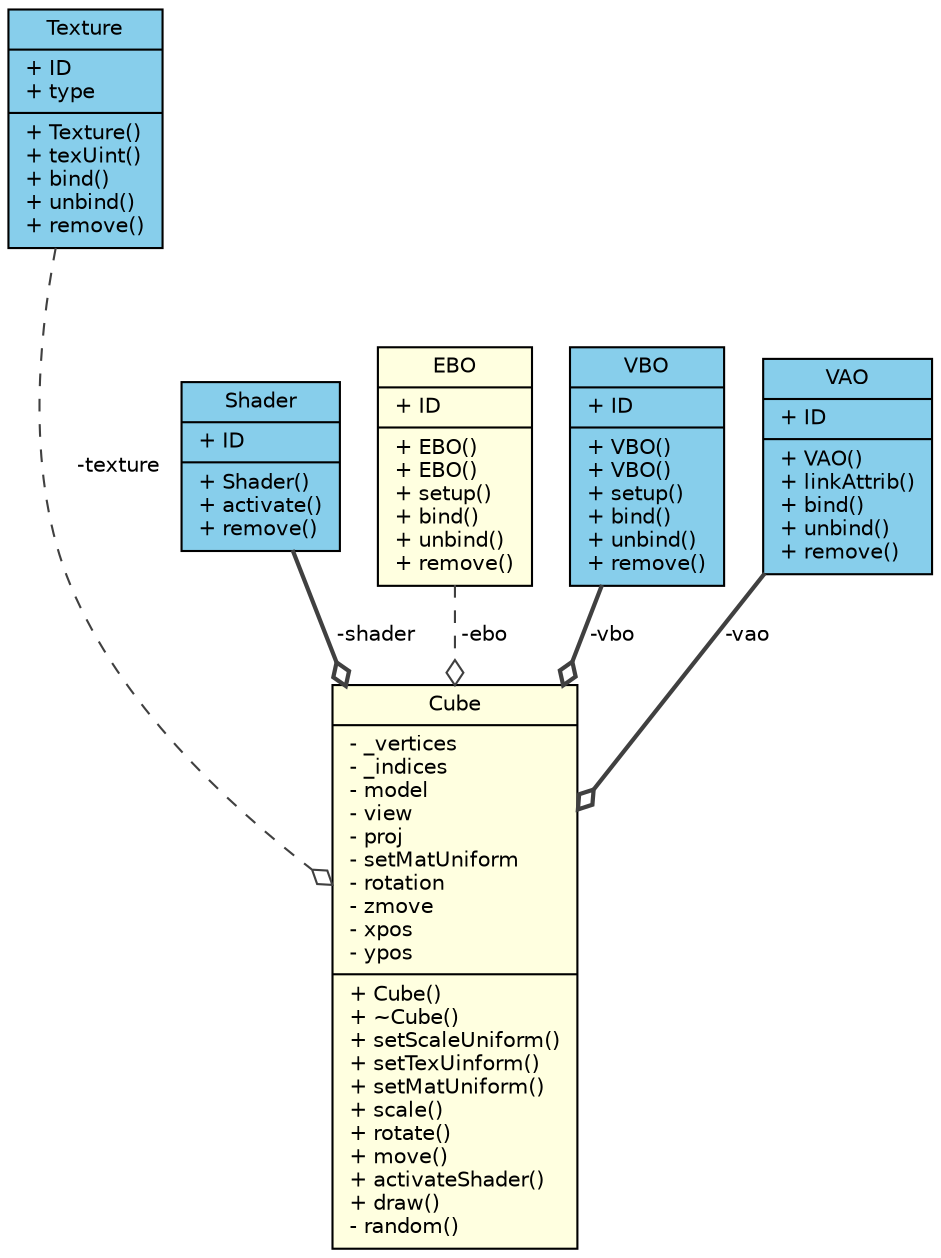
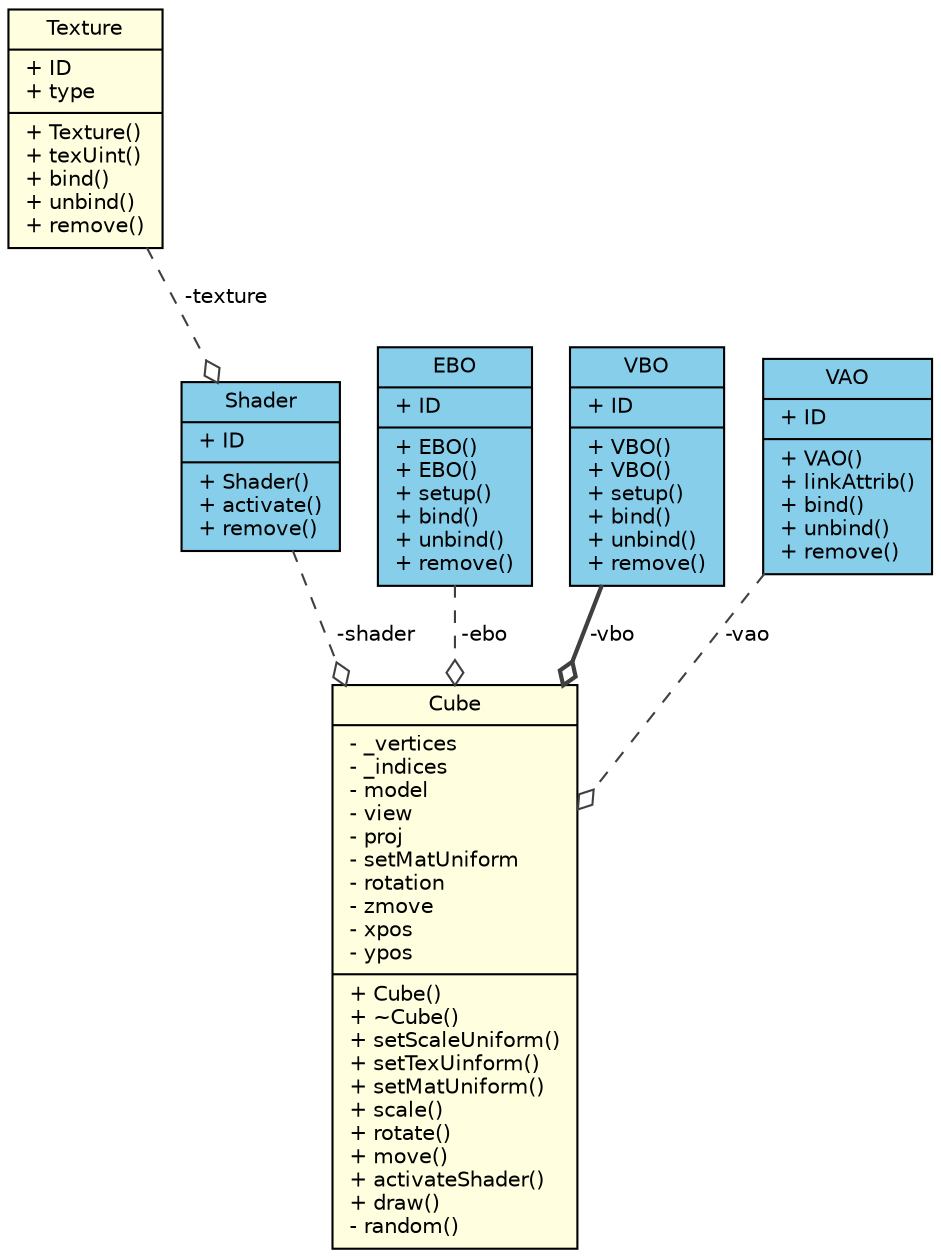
(86, 129) -> (86, 129)
(455, 467) -> (455, 467)
(78, 601) -> (176, 304)
(315, 606) -> (315, 606)
(679, 681) -> (679, 681)
